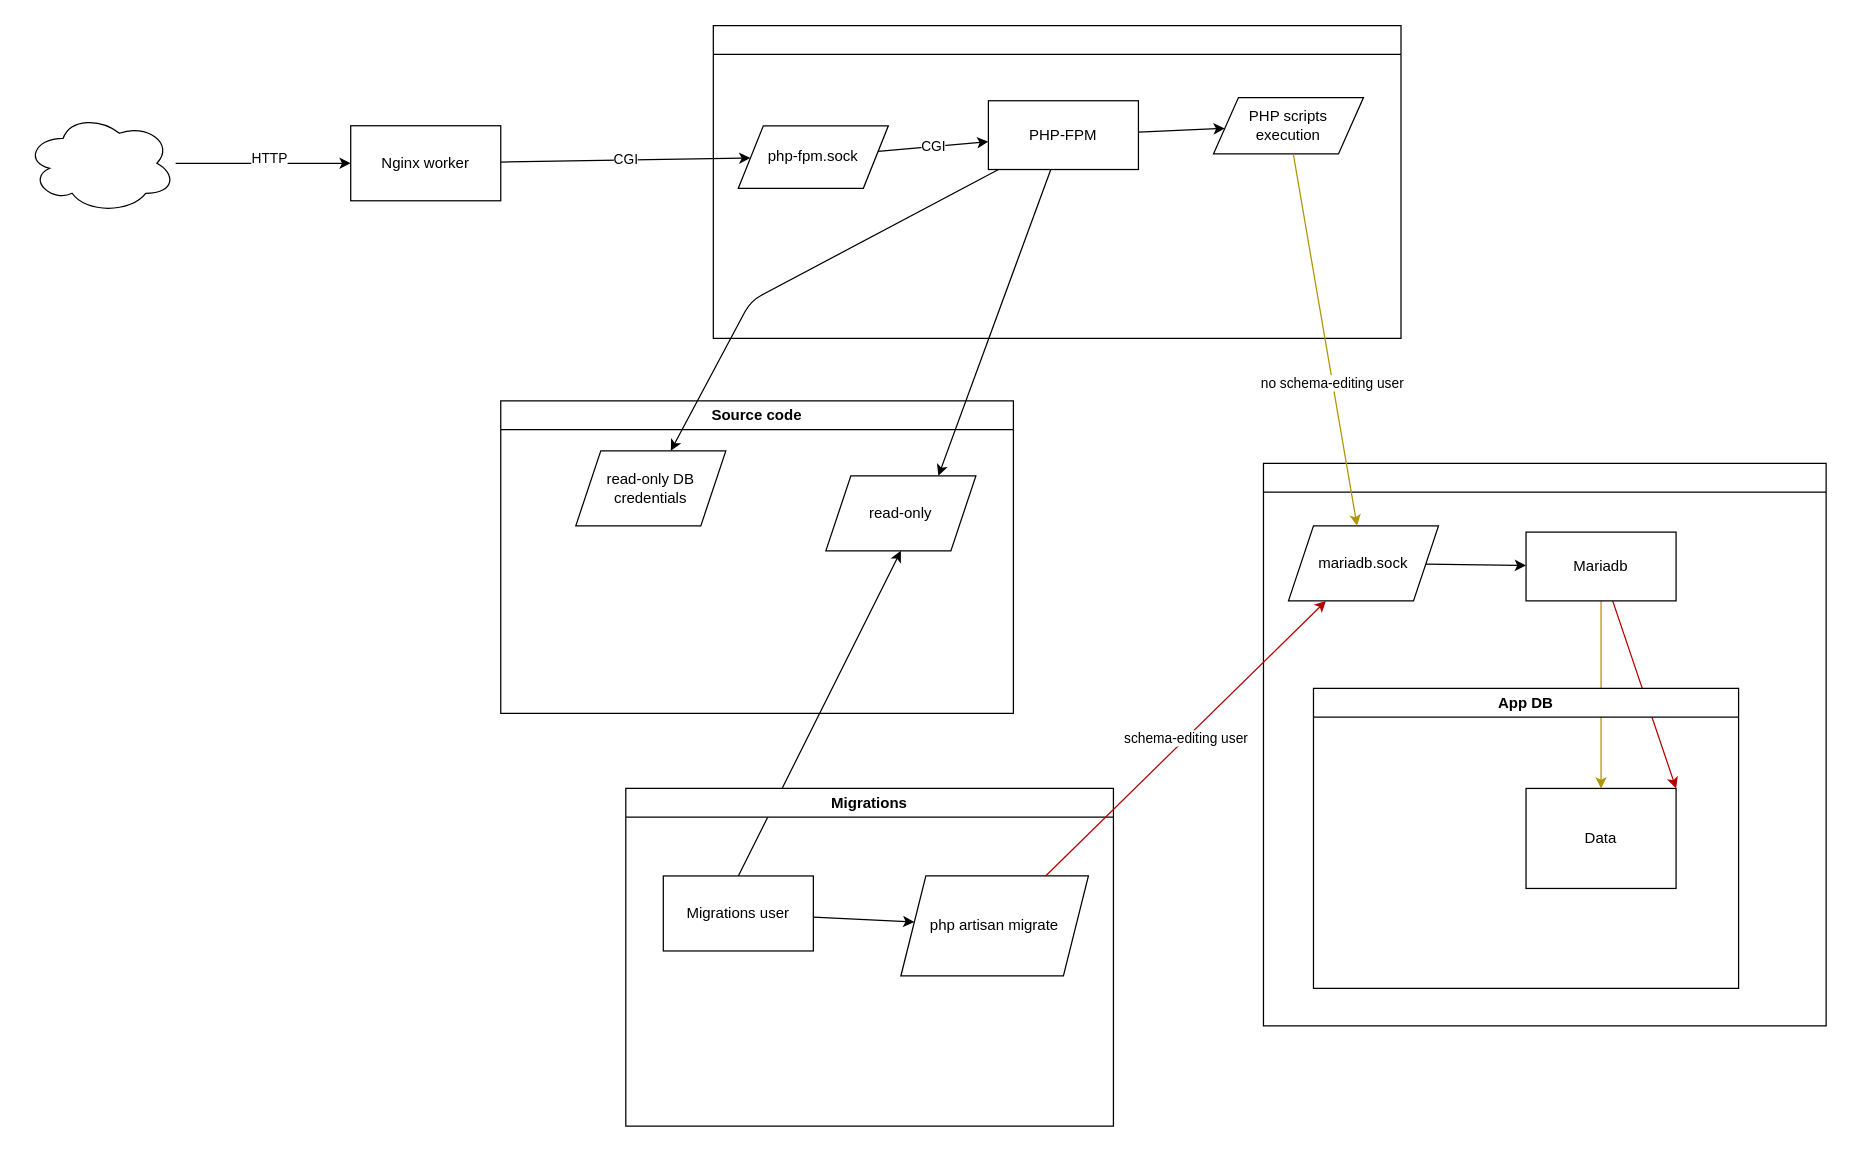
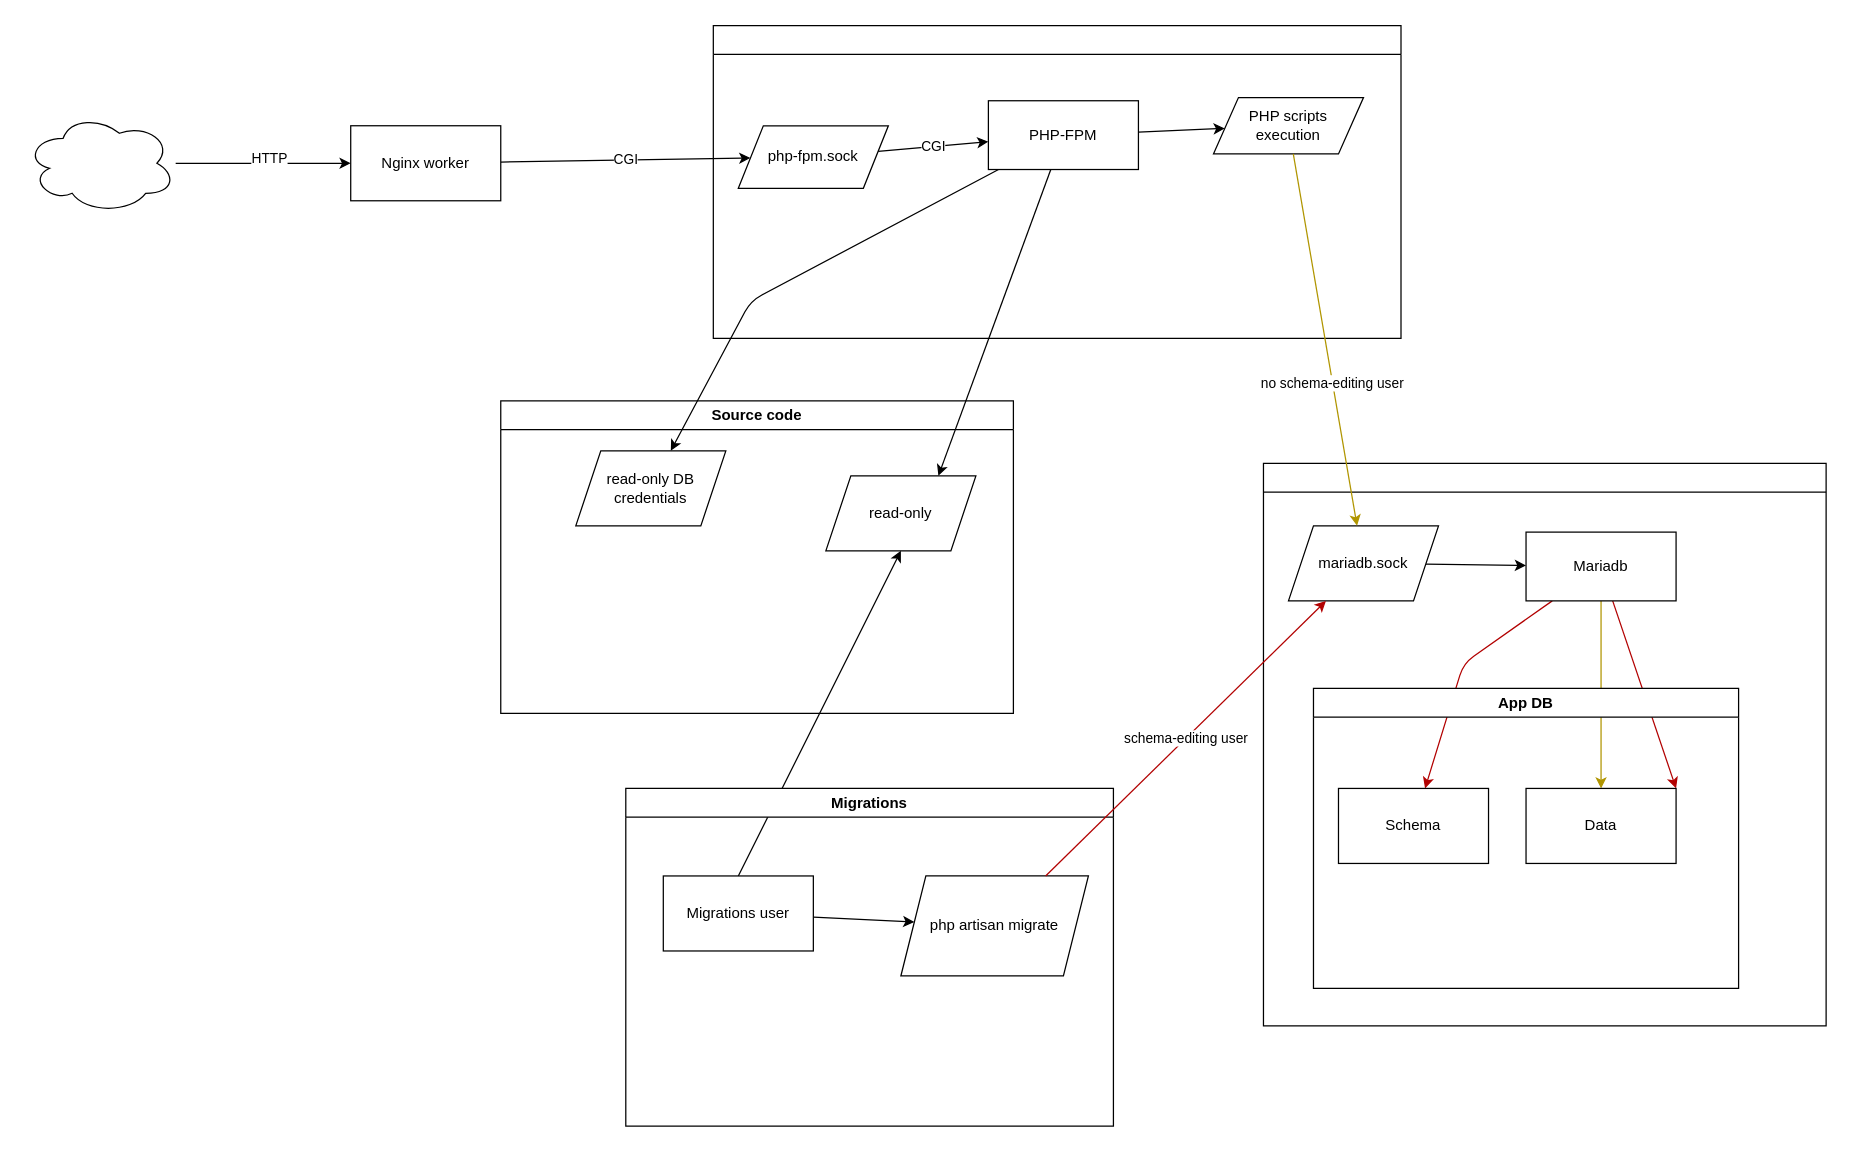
none -> (1499, 638)
none -> (1413, 826)
(1601, 838) -> (1601, 826)
